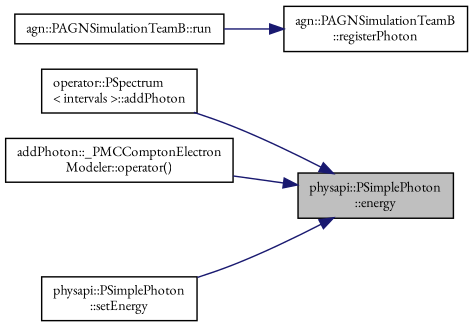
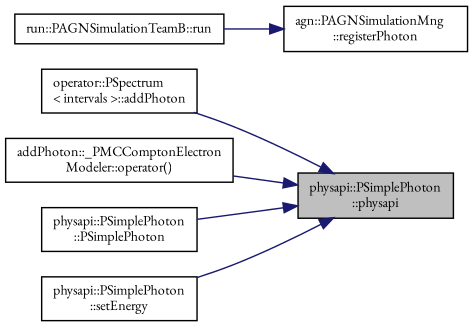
(119, 29) -> (119, 29)
(376, 29) -> (376, 29)
(376, 196) -> (376, 196)
none -> (119, 230)
